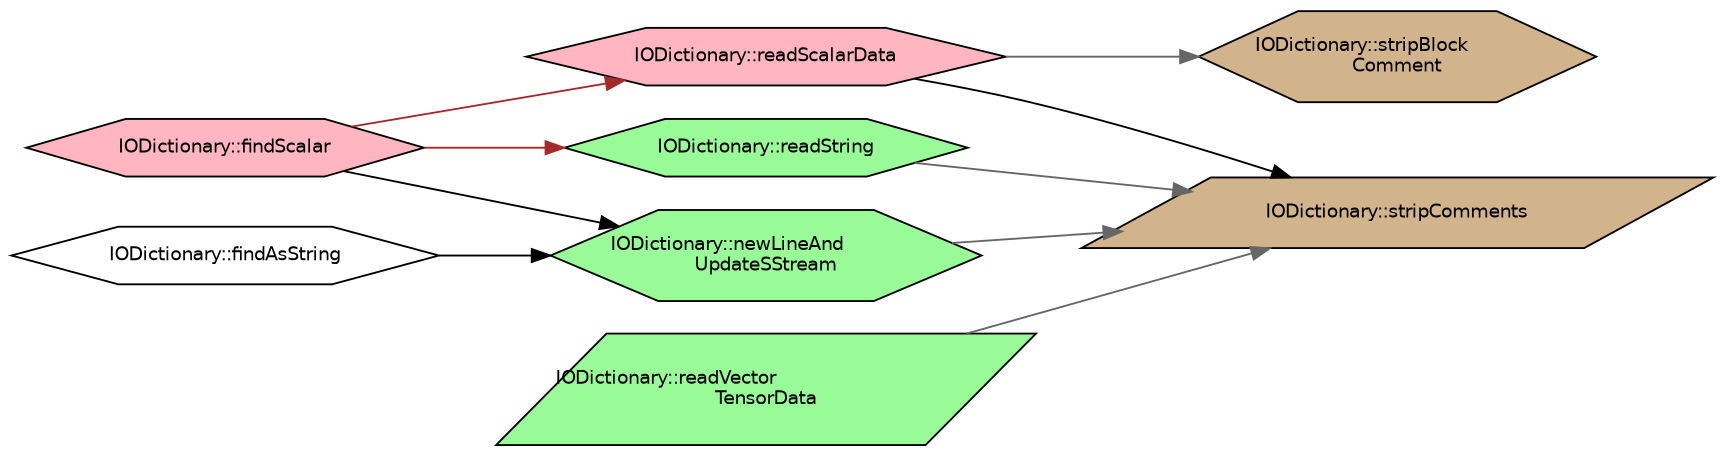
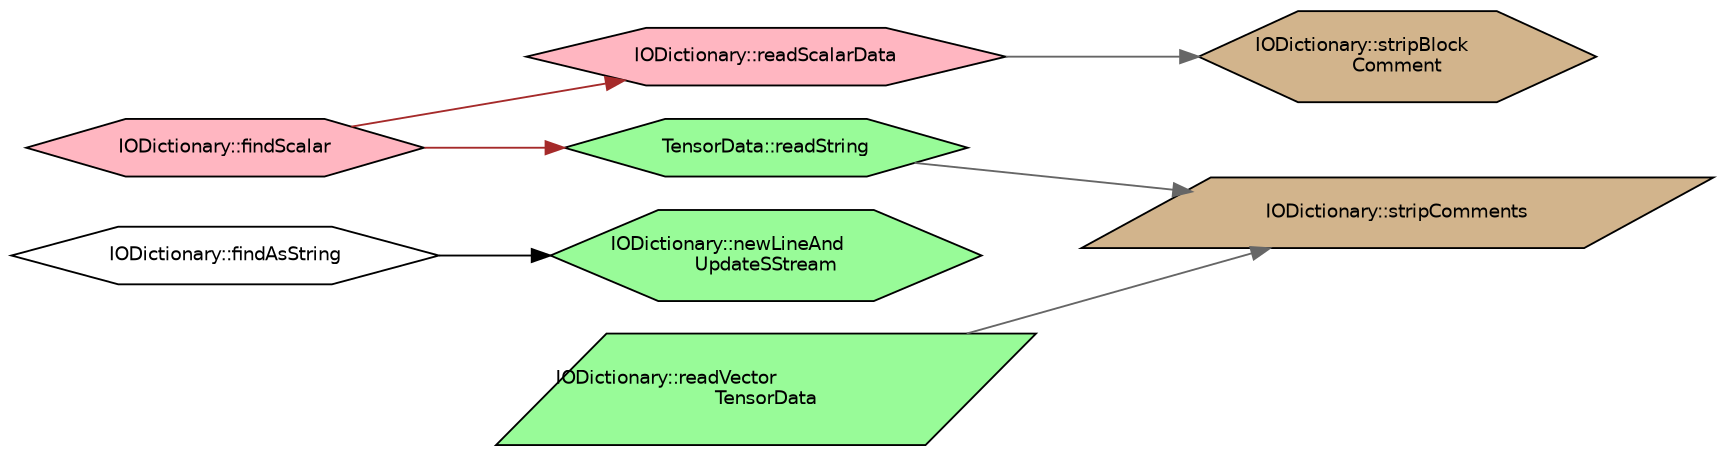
(1095, 119) -> none
(766, 148) -> (766, 148)
(472, 197) -> none
(1028, 238) -> none
